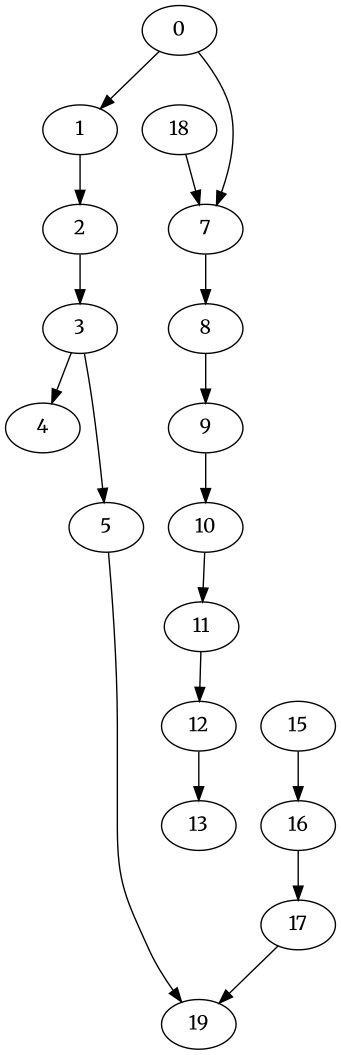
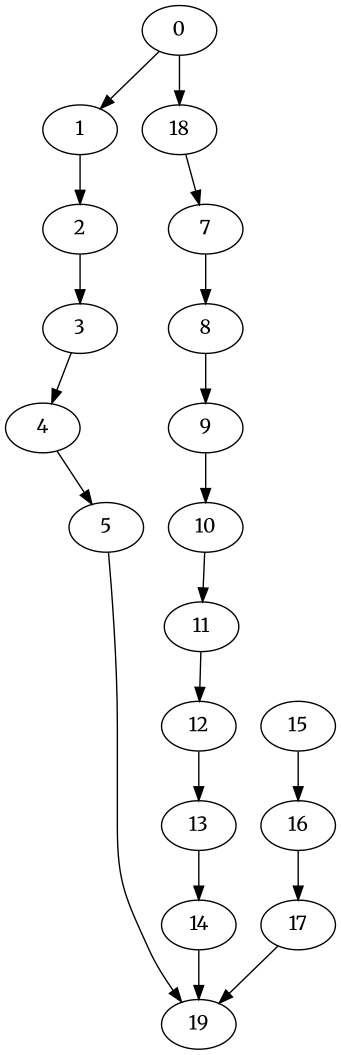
(232, 118) -> (179, 73)
(95, 421) -> (71, 472)
none -> (199, 925)
